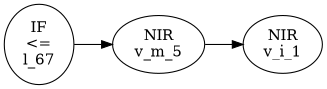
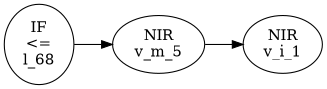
(39, 44) -> (39, 44)
